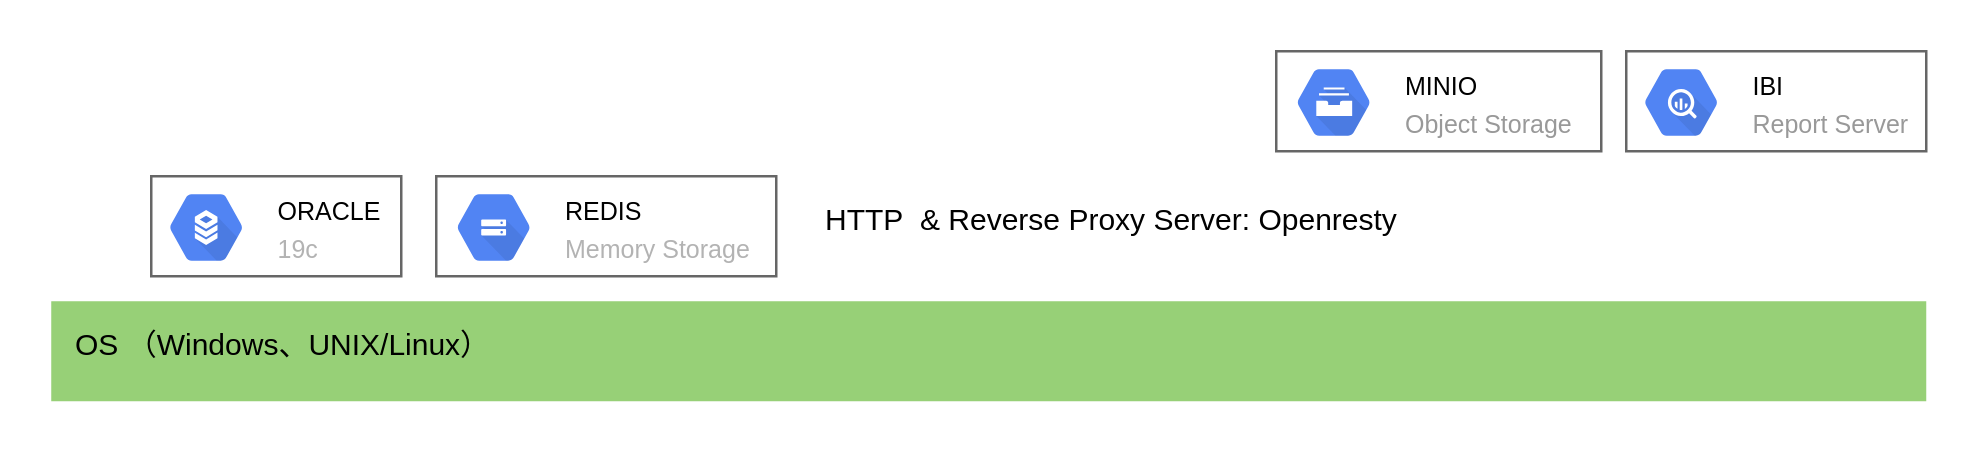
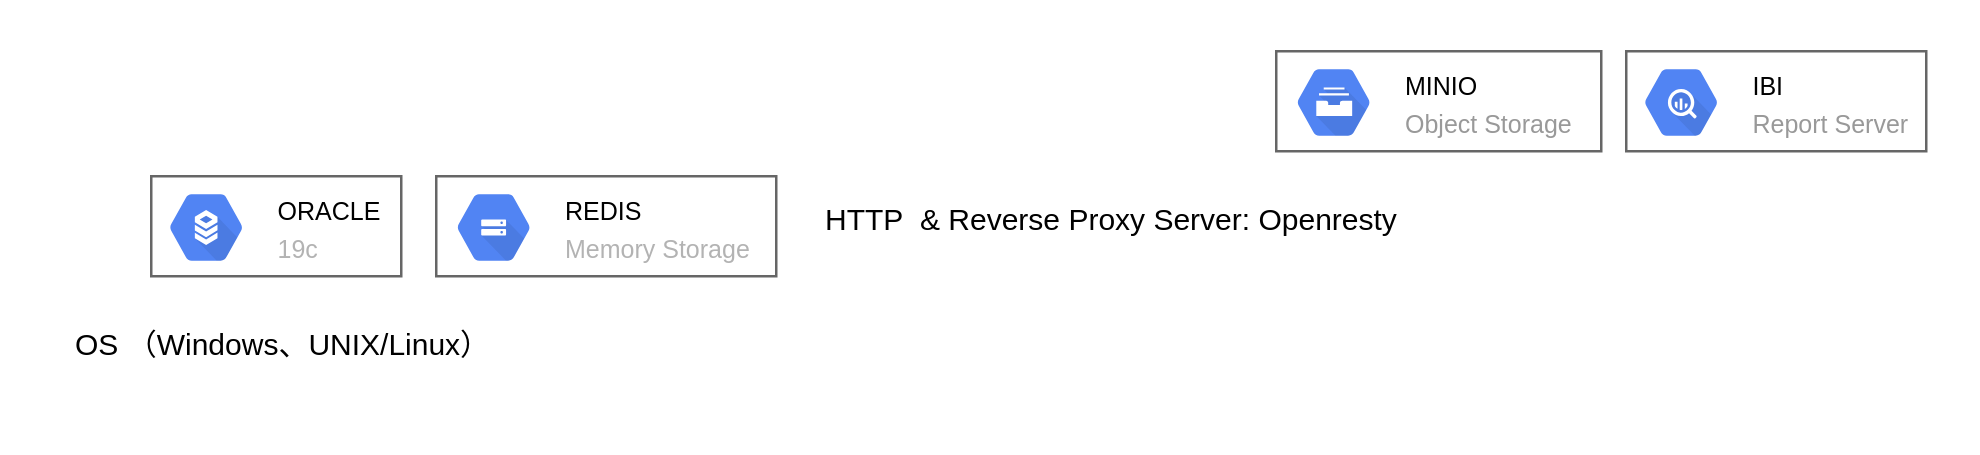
(989, 351) -> (989, 351)
